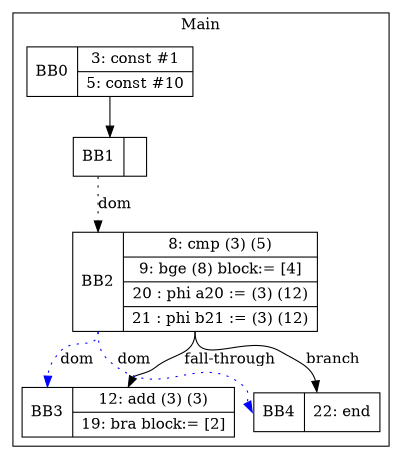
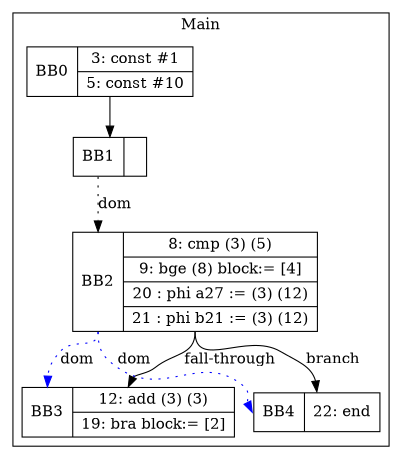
(220, 294) -> (220, 294)
